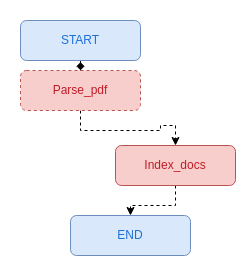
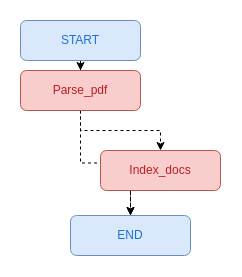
(81, 62) -> (81, 62)
(81, 91) -> (81, 91)
none -> (81, 159)
(176, 166) -> (161, 171)
